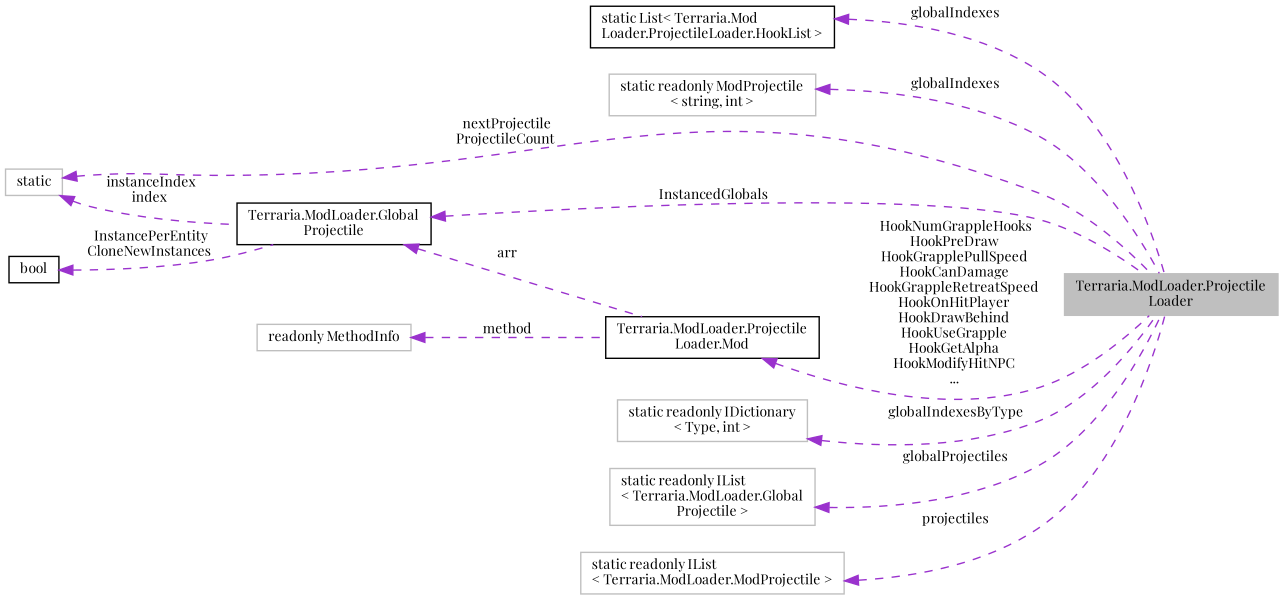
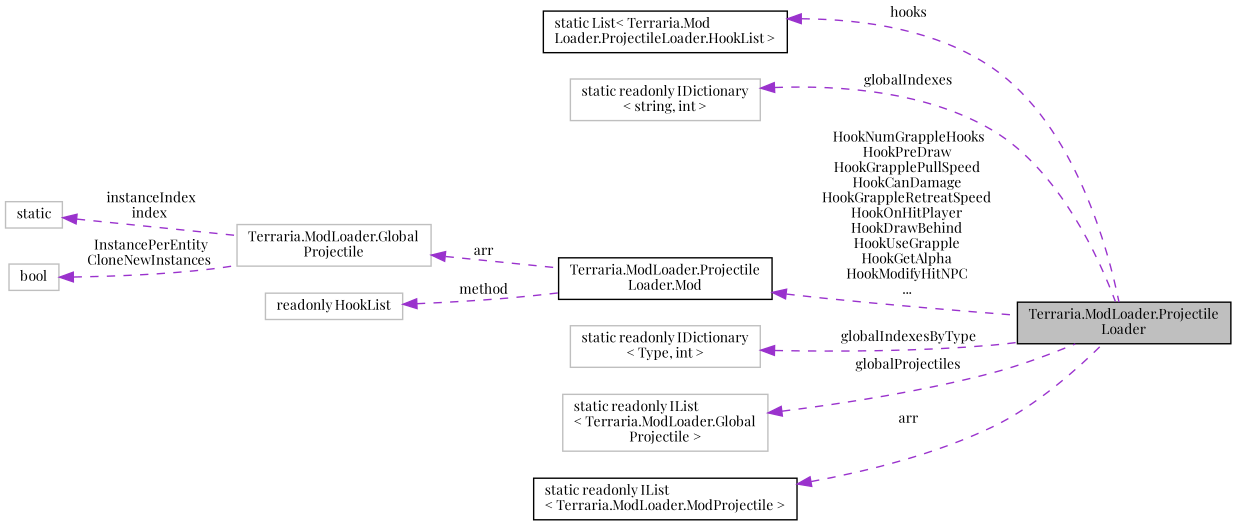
(954, 14) -> (907, 13)
(712, 95) -> (665, 100)
(630, 137) -> none
(802, 203) -> none
(334, 224) -> (334, 245)
(34, 270) -> (34, 277)
(1171, 295) -> (1124, 323)
(334, 338) -> (334, 306)
(954, 520) -> (907, 419)
(712, 573) -> (665, 499)
